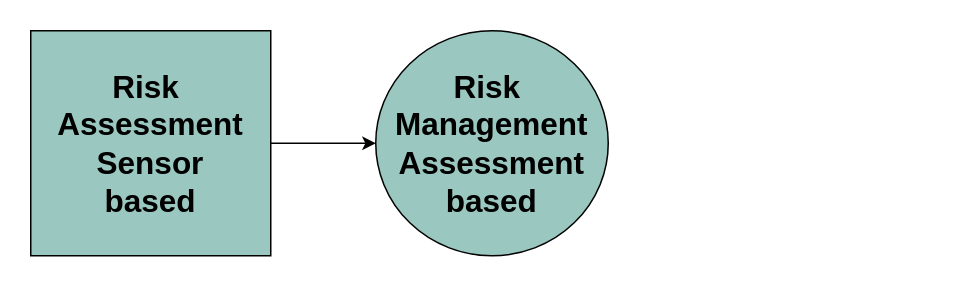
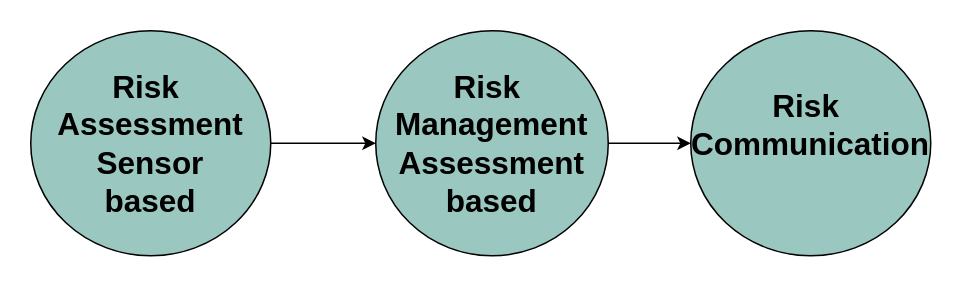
(151, 143) -> (151, 143)
none -> (645, 143)
none -> (811, 143)
